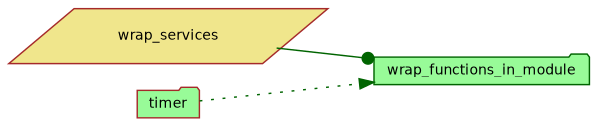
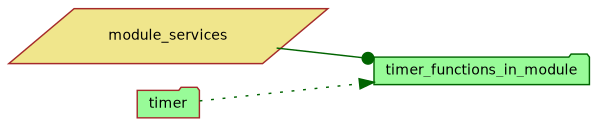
(168, 36) -> (168, 36)
(482, 71) -> (482, 71)
